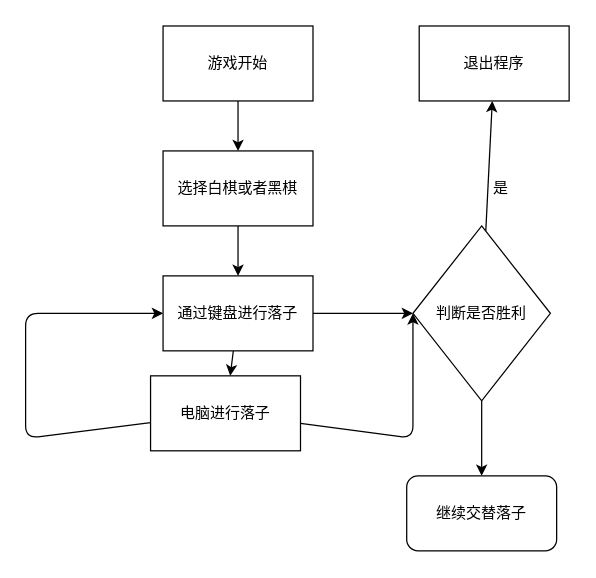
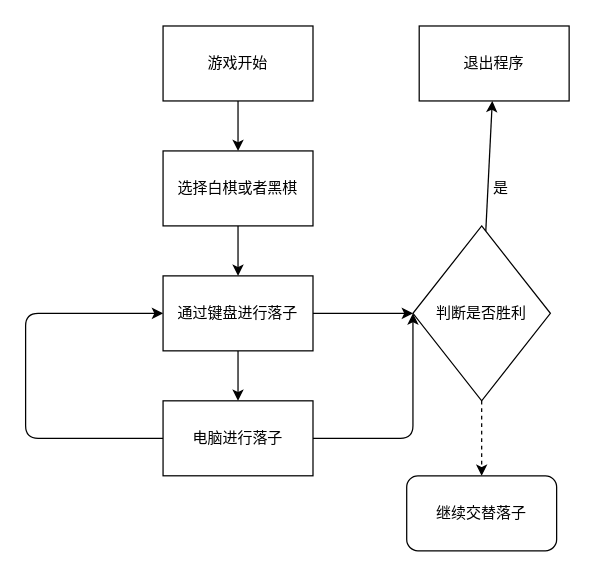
(226, 413) -> (238, 438)
(482, 435) -> (482, 435)
